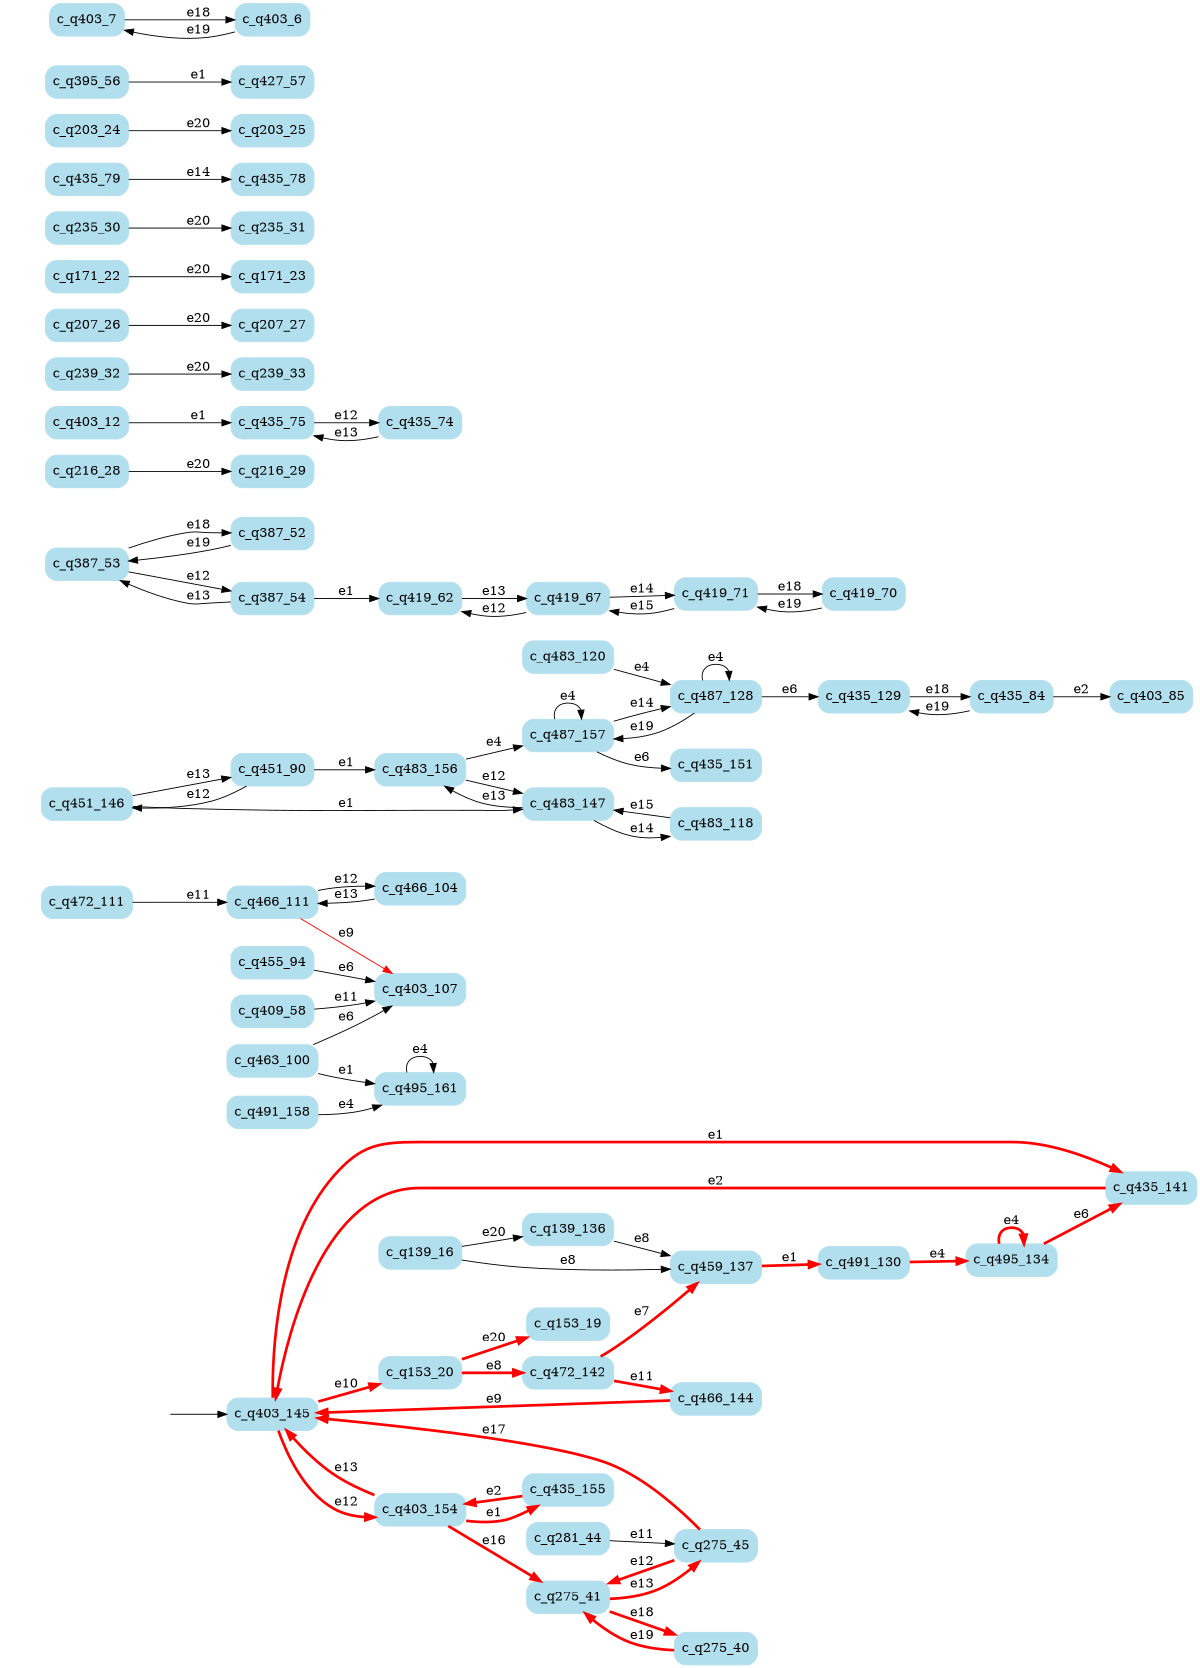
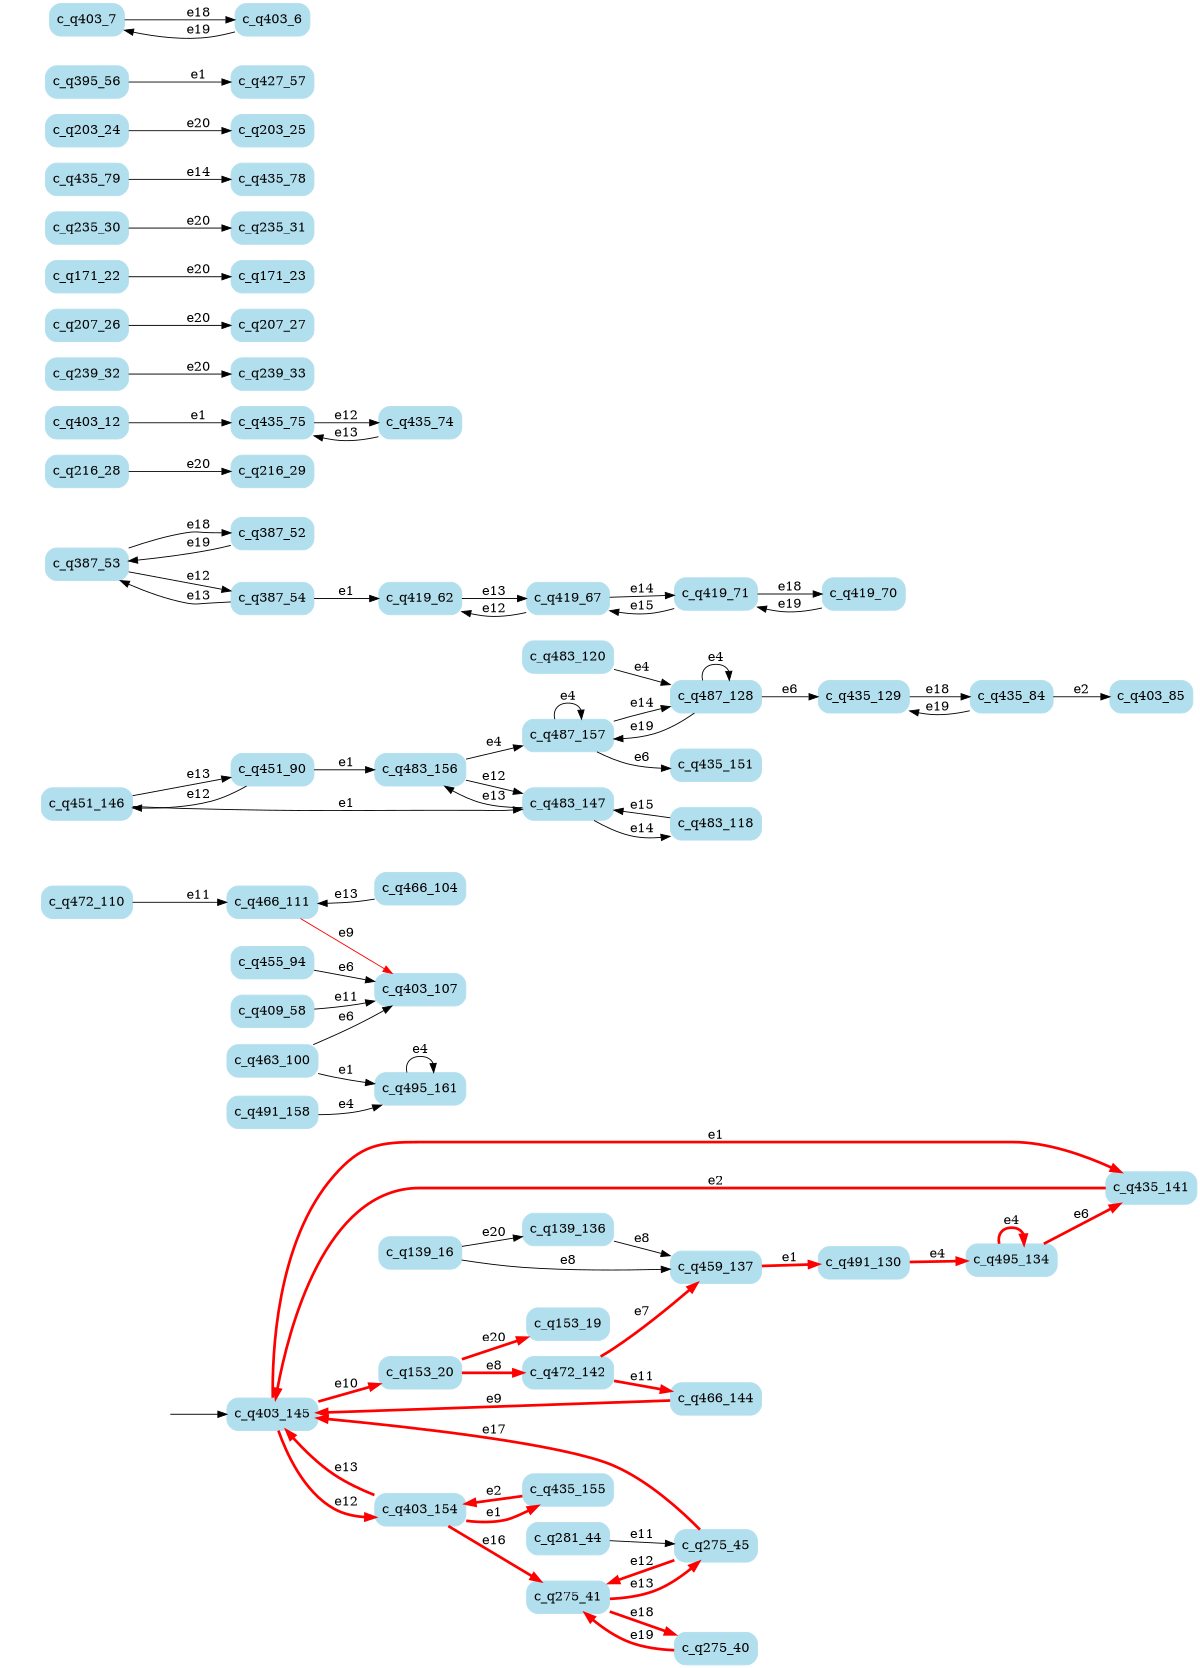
(342, 887) -> none
(87, 902) -> (87, 902)
